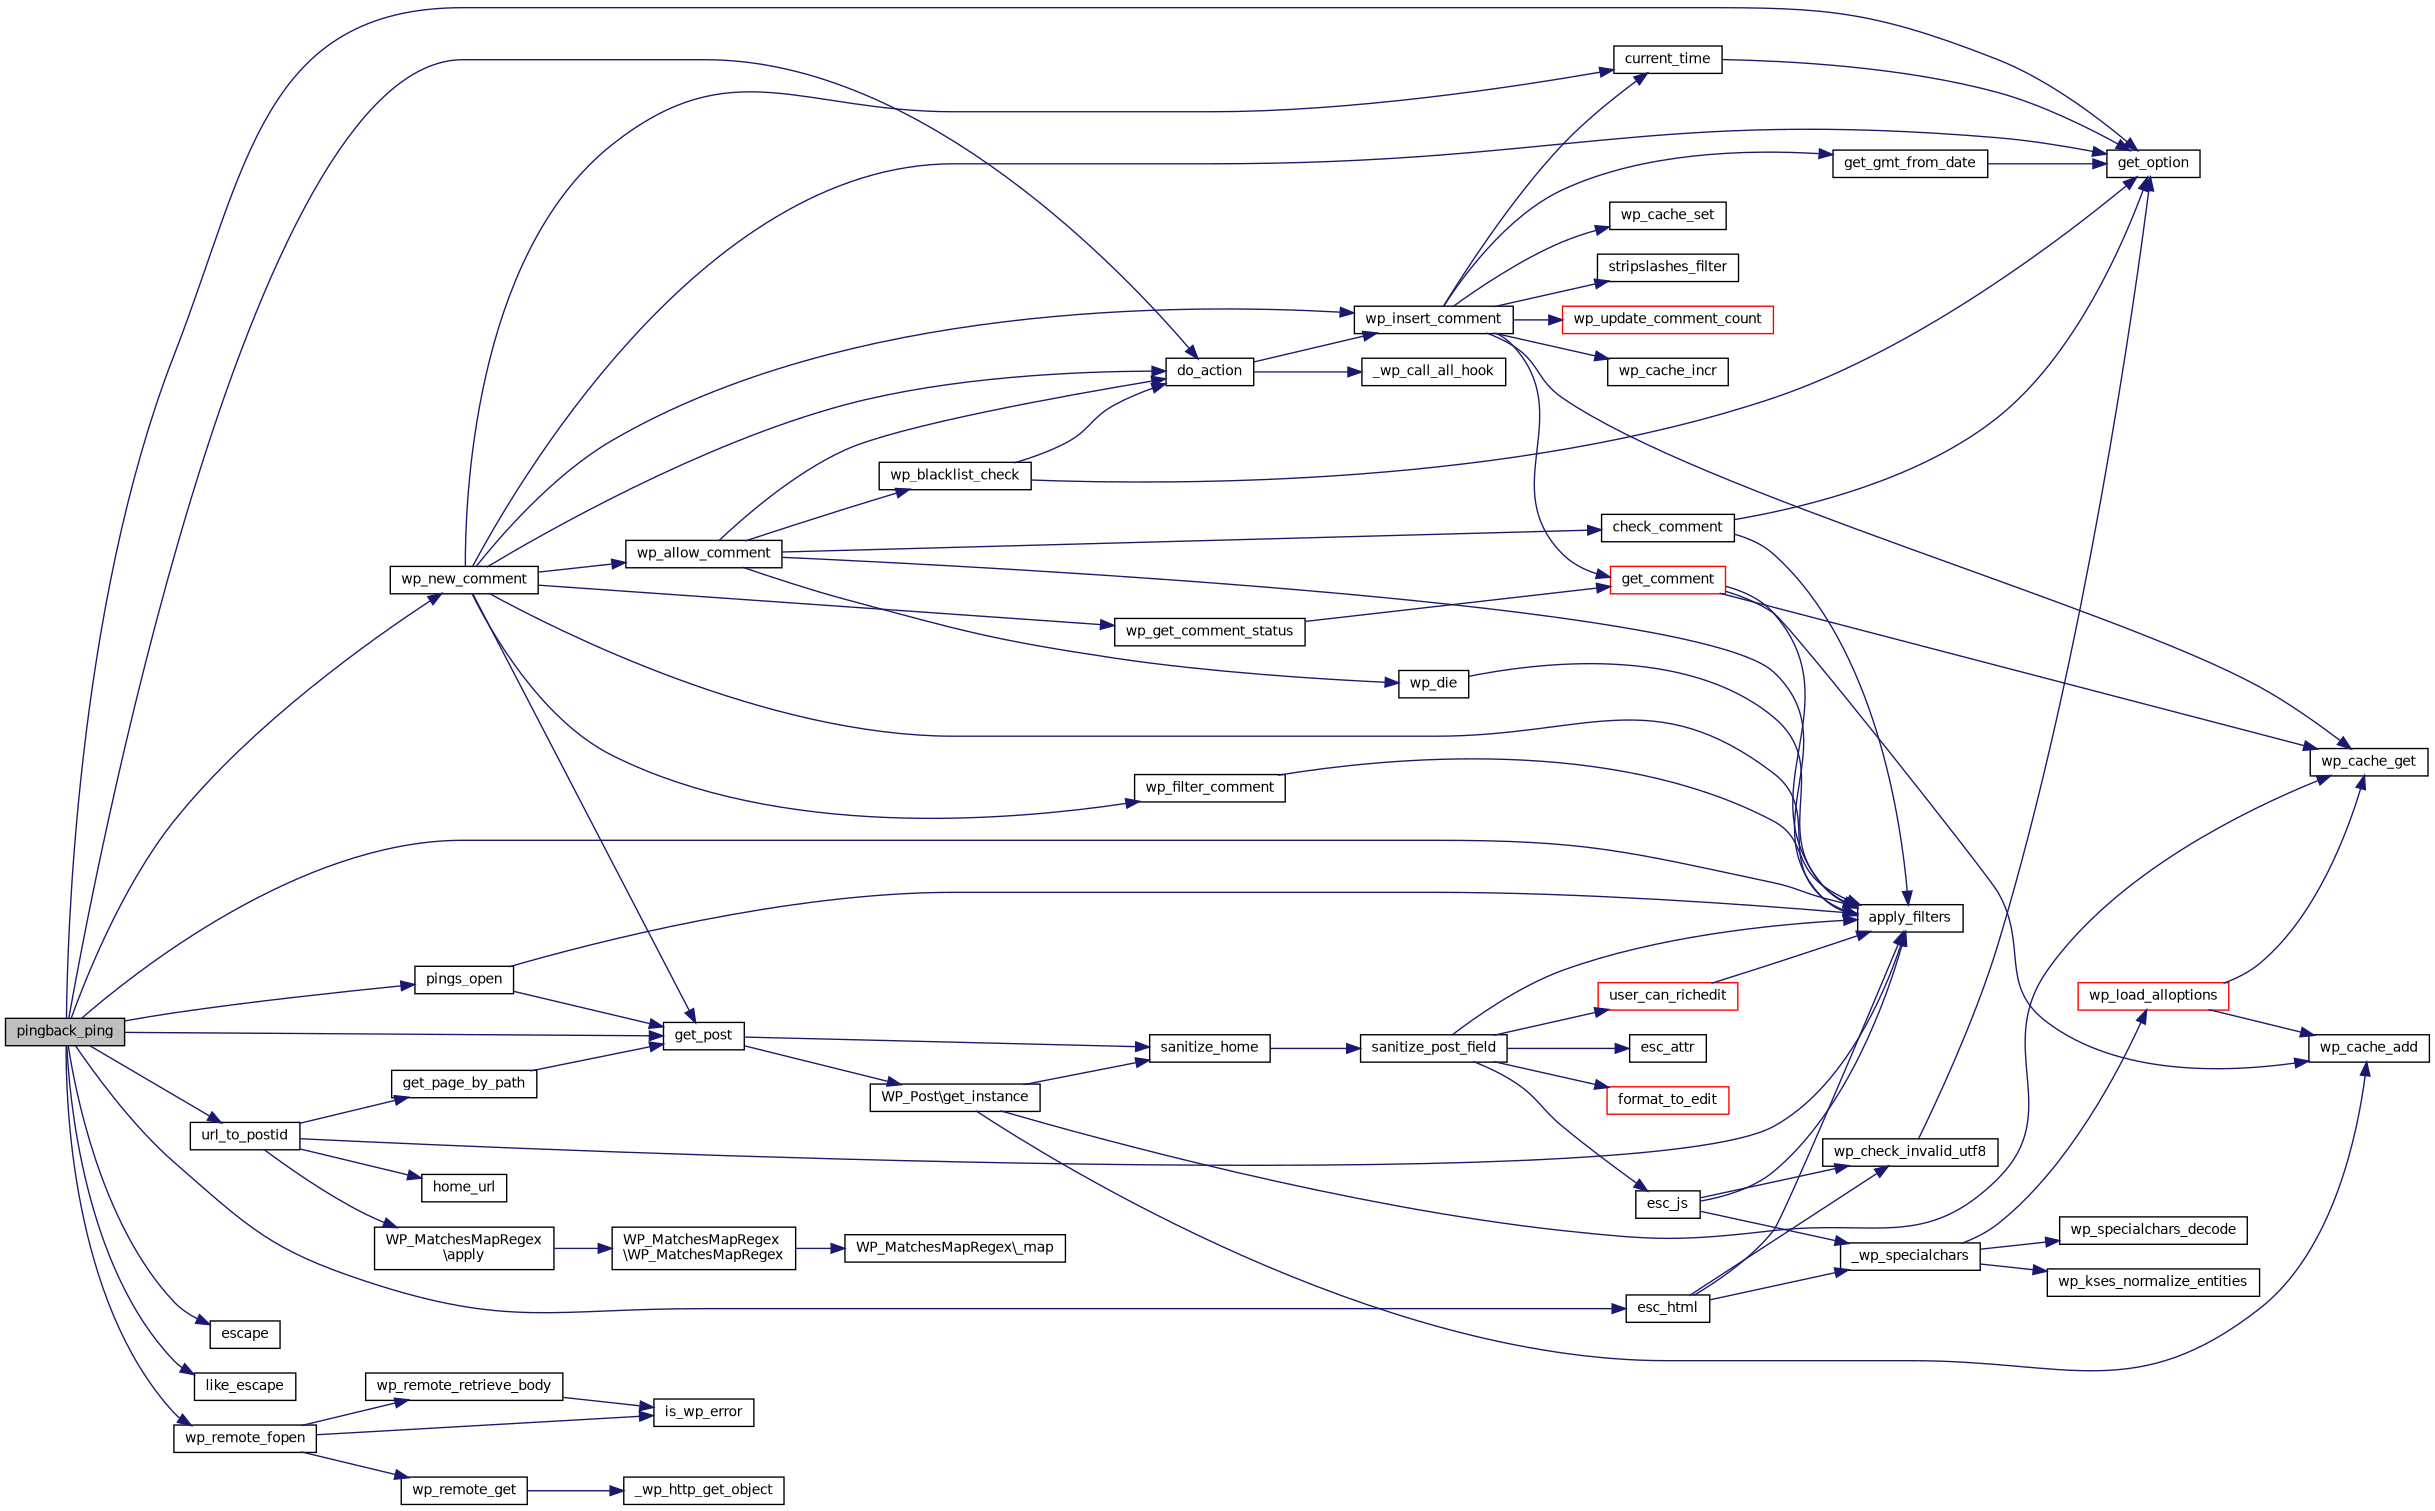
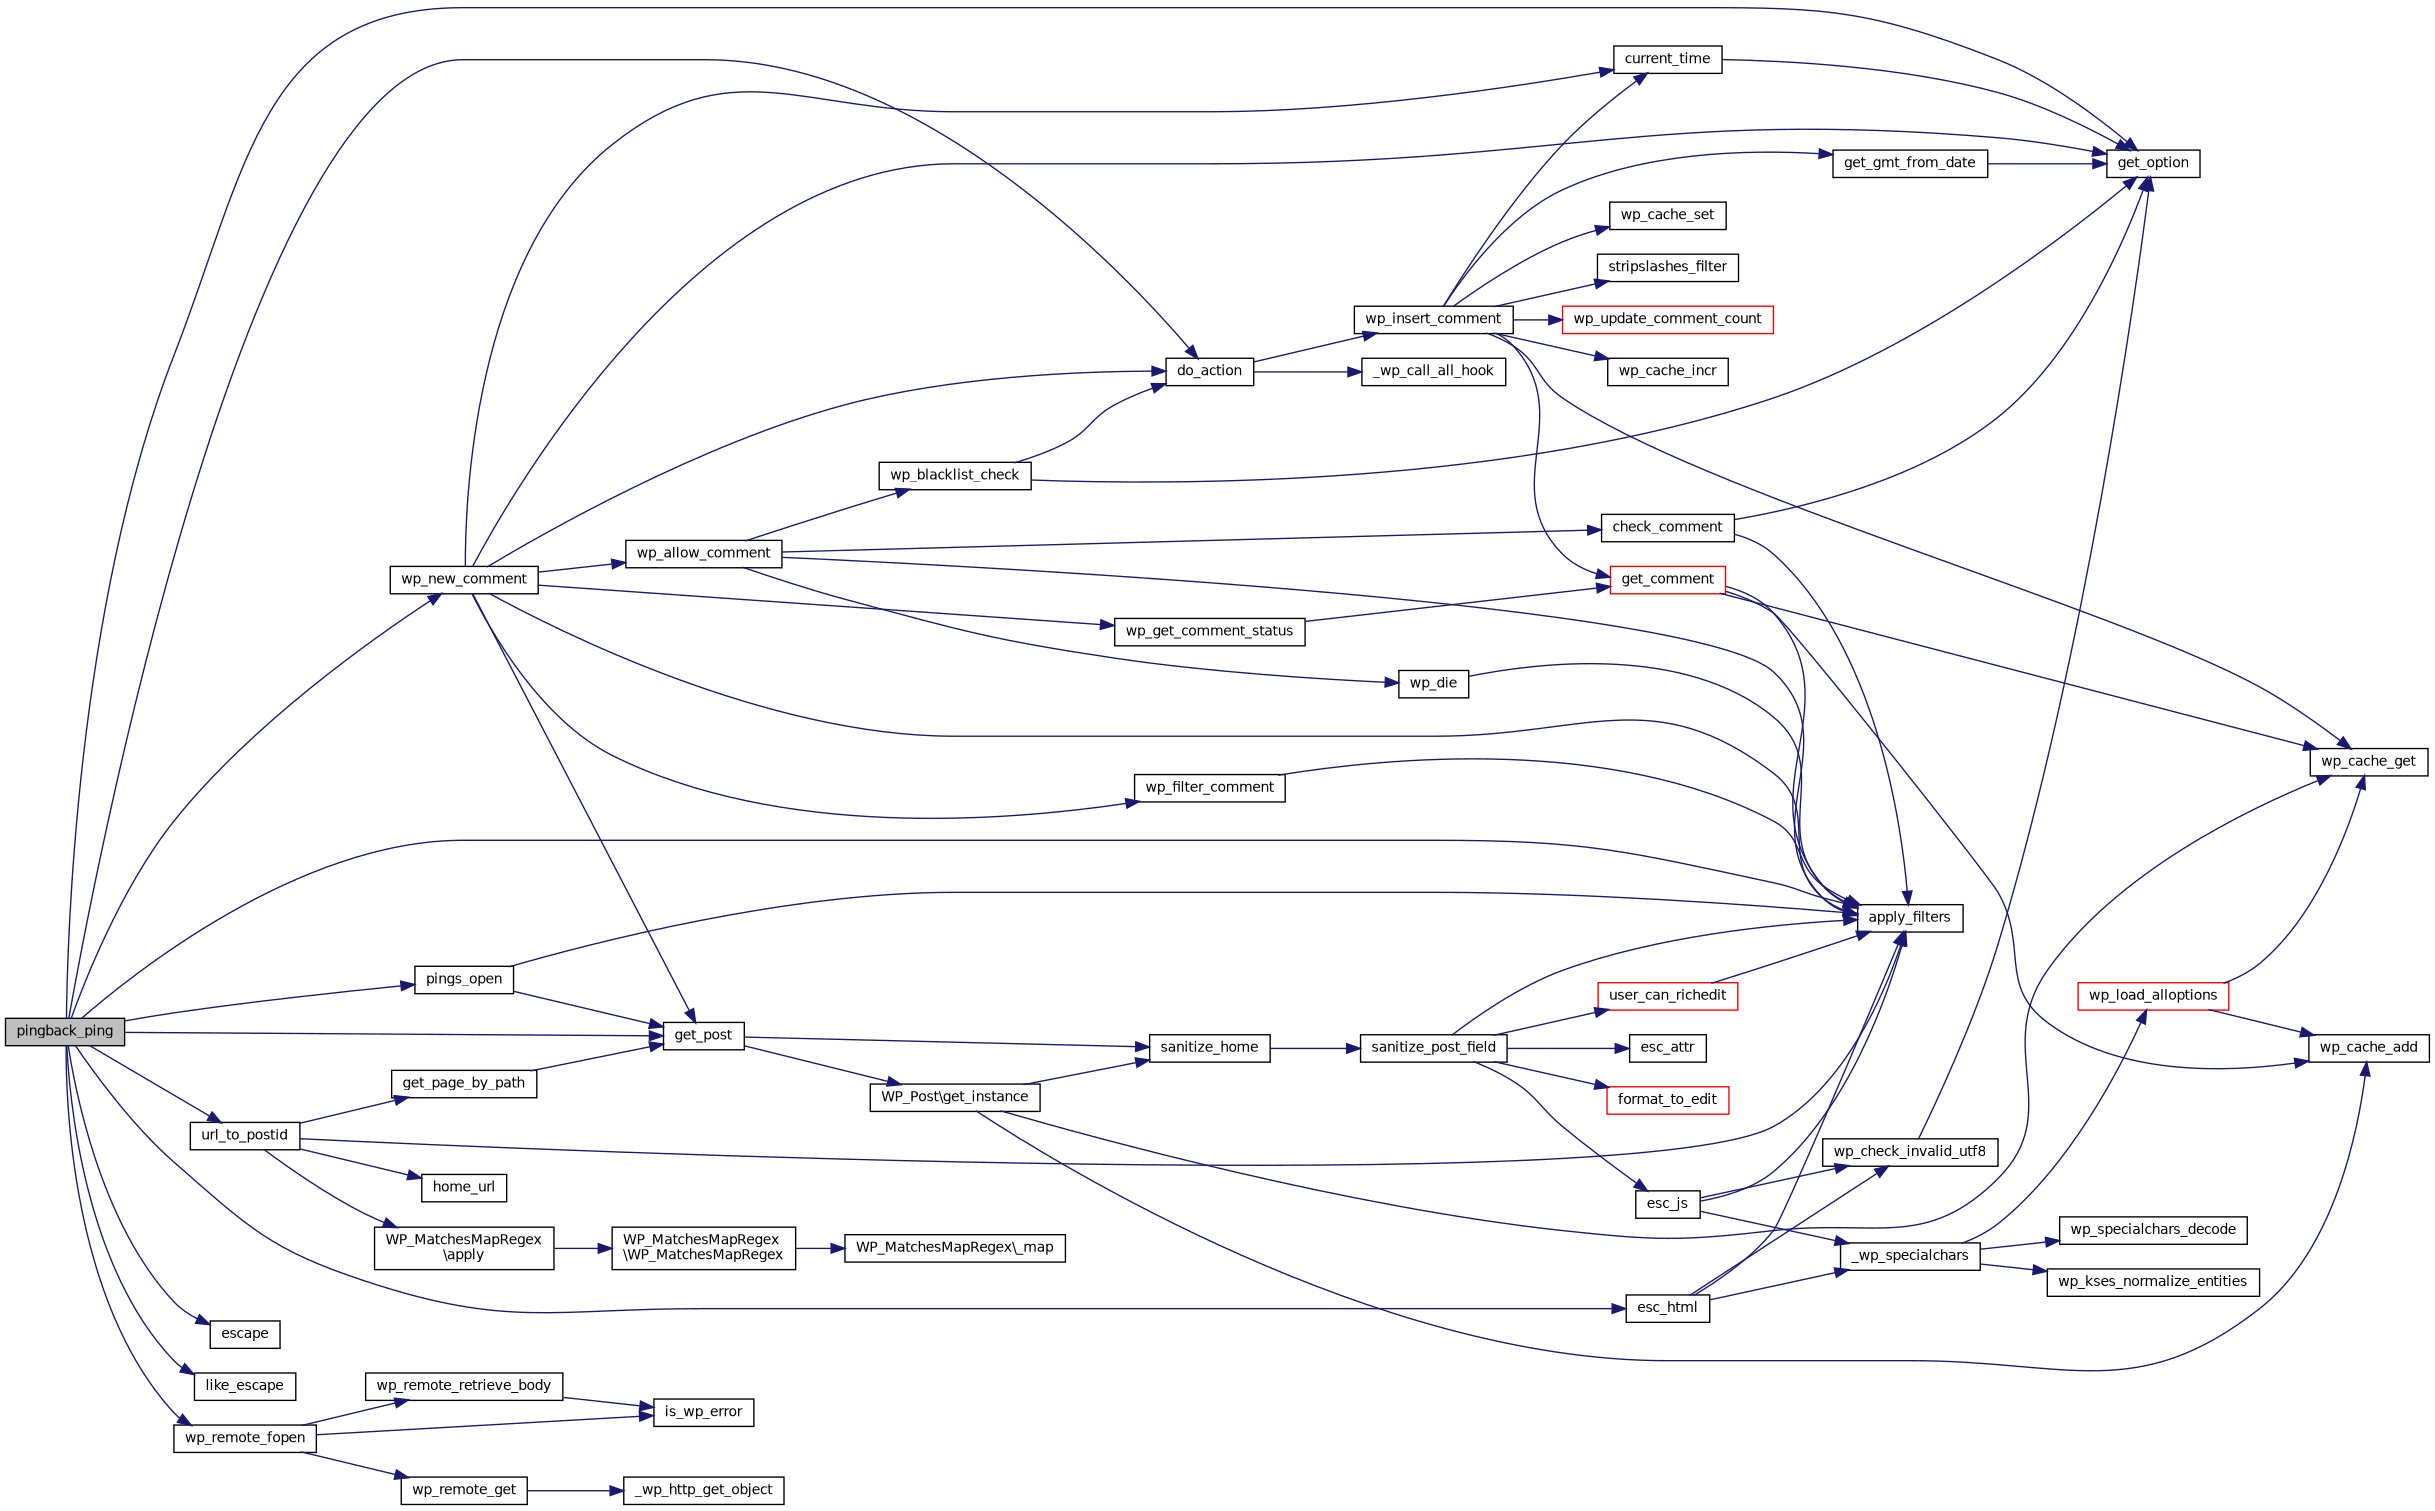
(875, 344) -> none
(921, 427) -> none
